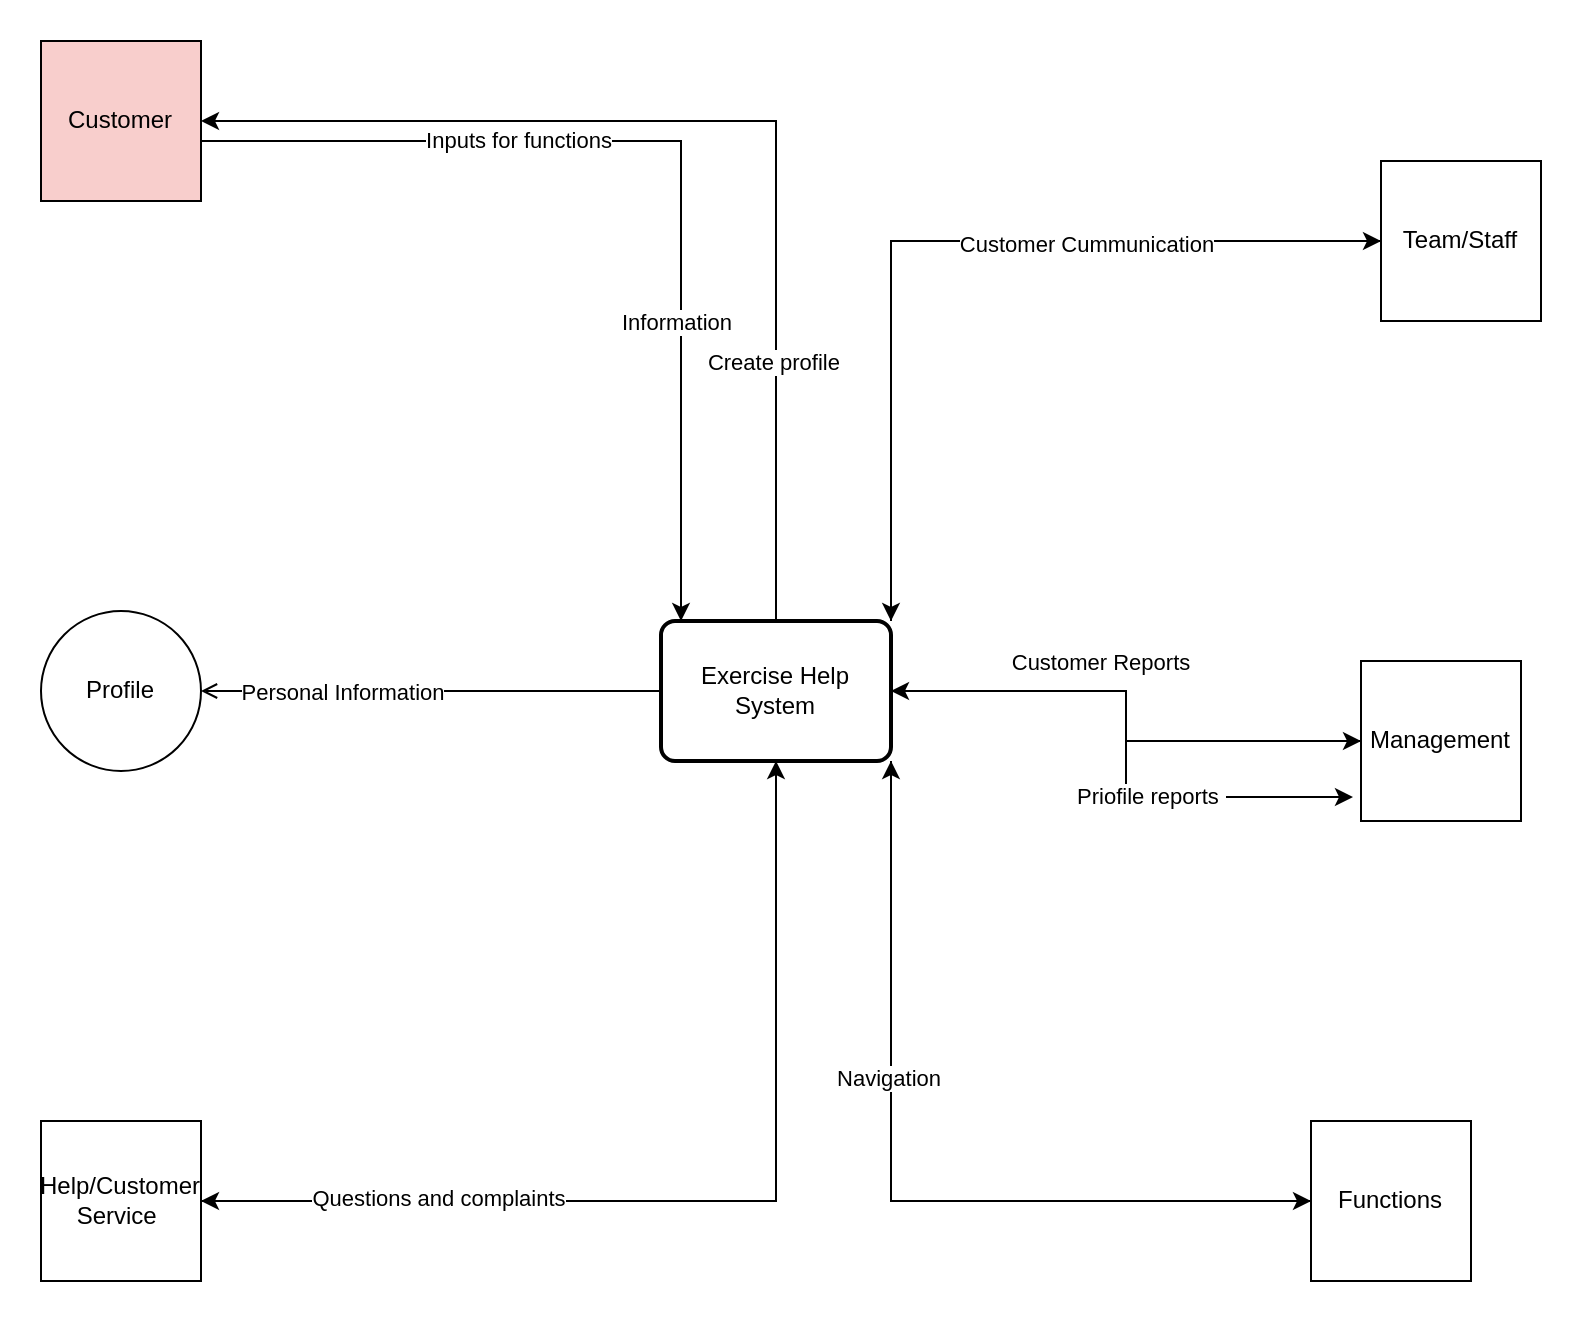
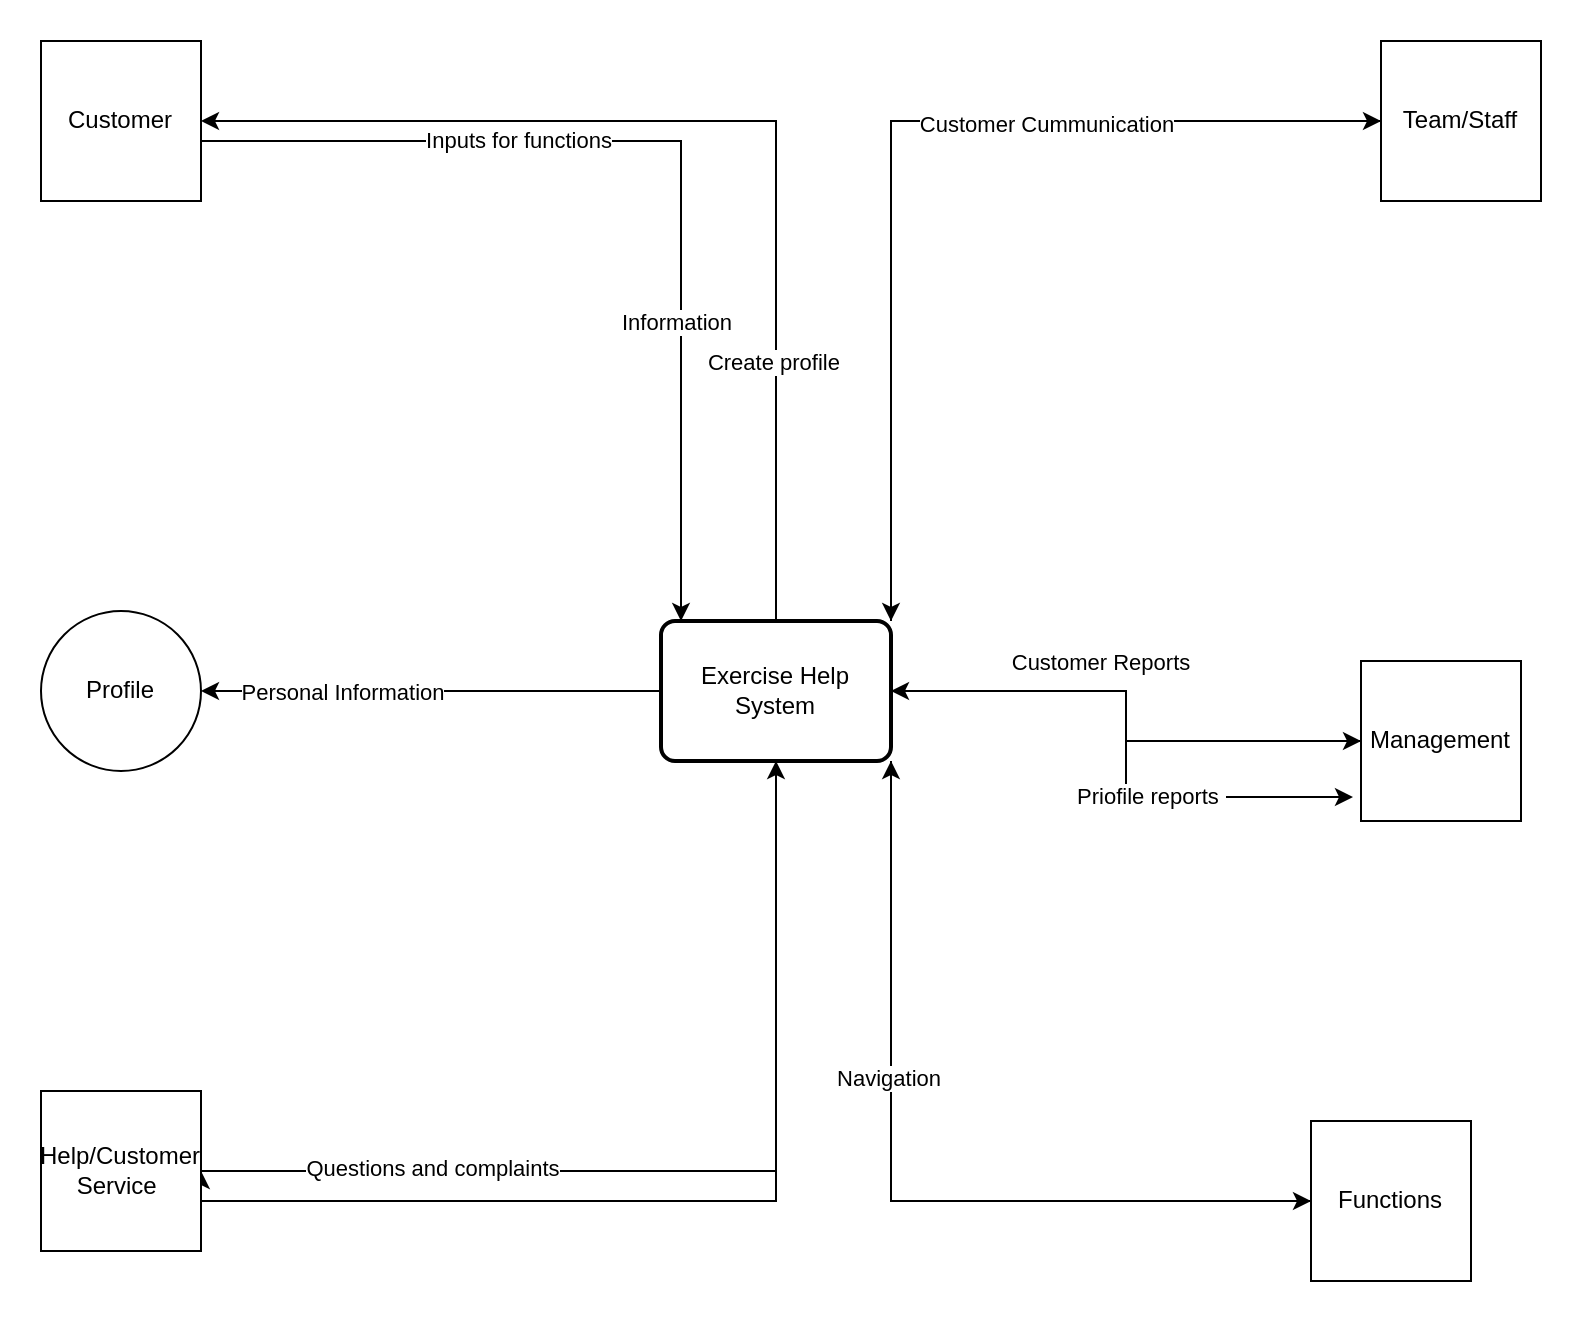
(121, 121) -> (121, 121)
(1461, 241) -> (1461, 121)
(212, 691) -> (216, 691)
(121, 1201) -> (121, 1171)
